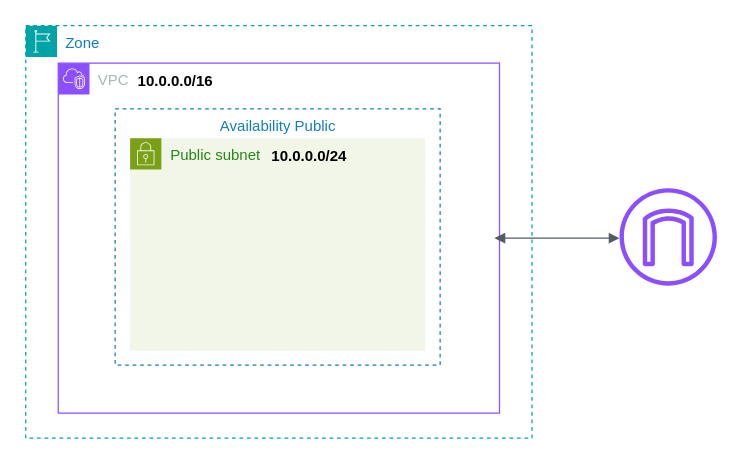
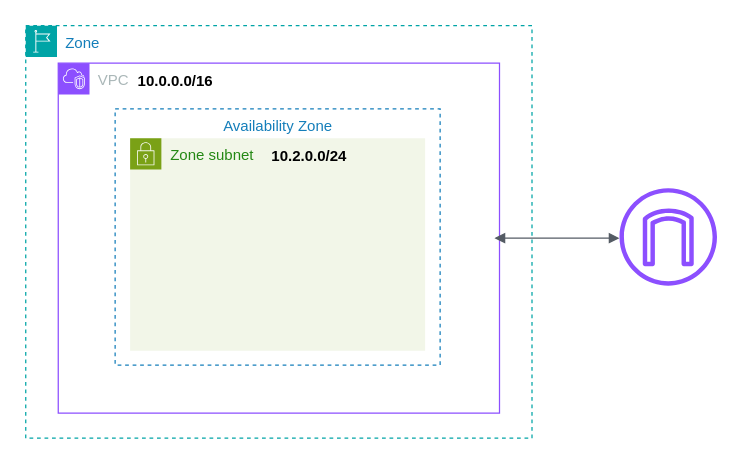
(278, 127) -> (278, 127)
(219, 156) -> (215, 156)
(309, 157) -> (309, 157)
